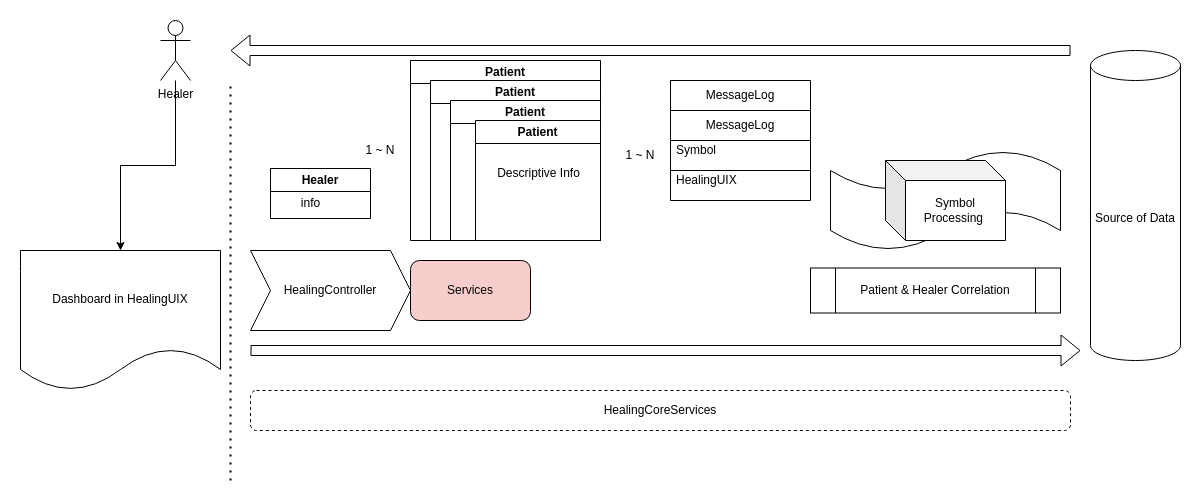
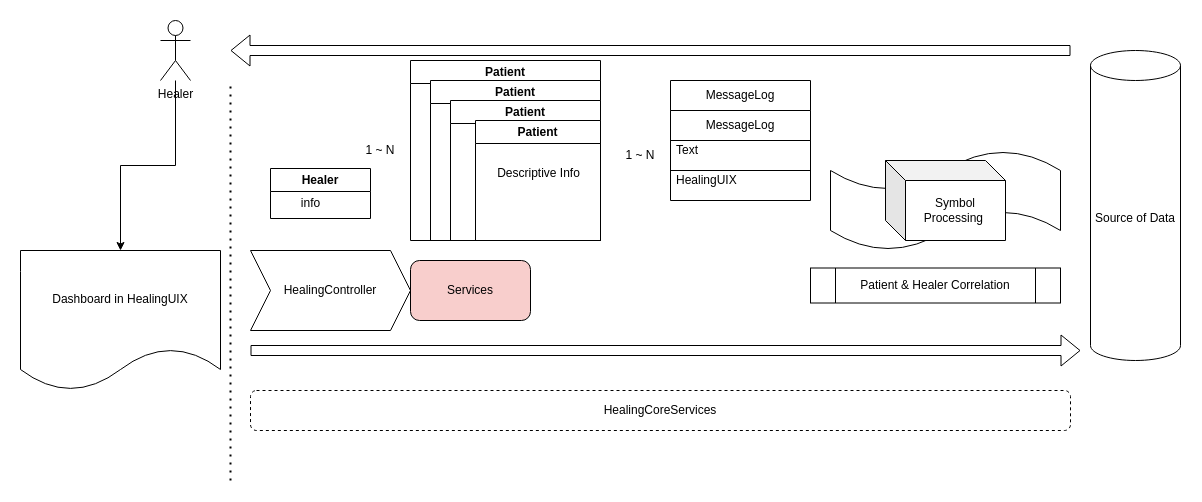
(695, 156) -> (690, 156)
(936, 291) -> (936, 286)
